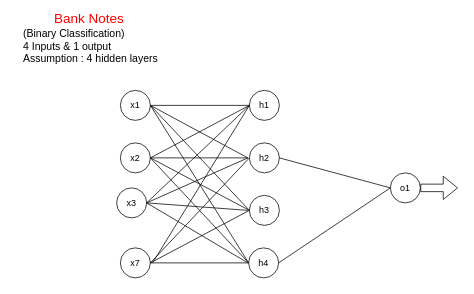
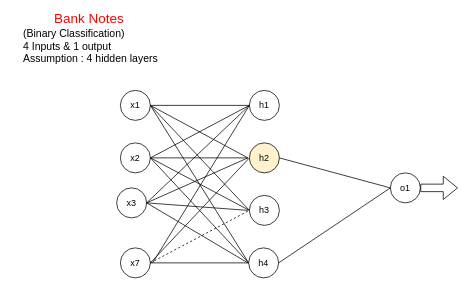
(264, 158) -> (264, 158)
(200, 237) -> (200, 237)
